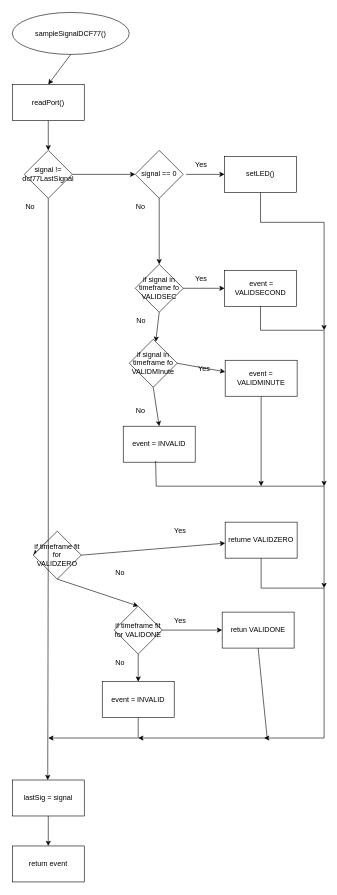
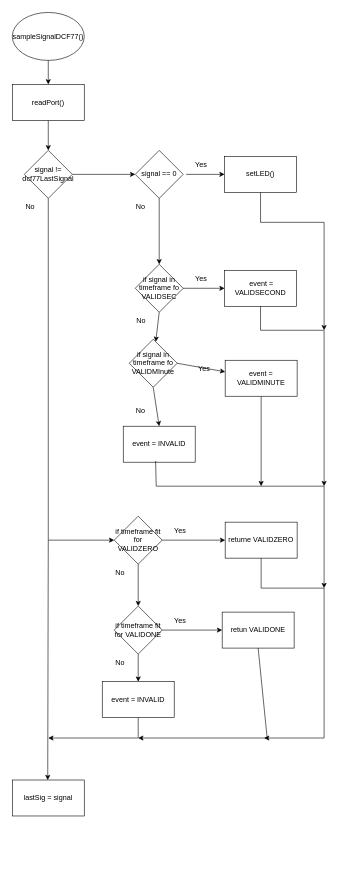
(71, 33) -> (48, 36)
(57, 555) -> (138, 540)
(48, 840) -> none
(48, 864) -> none
